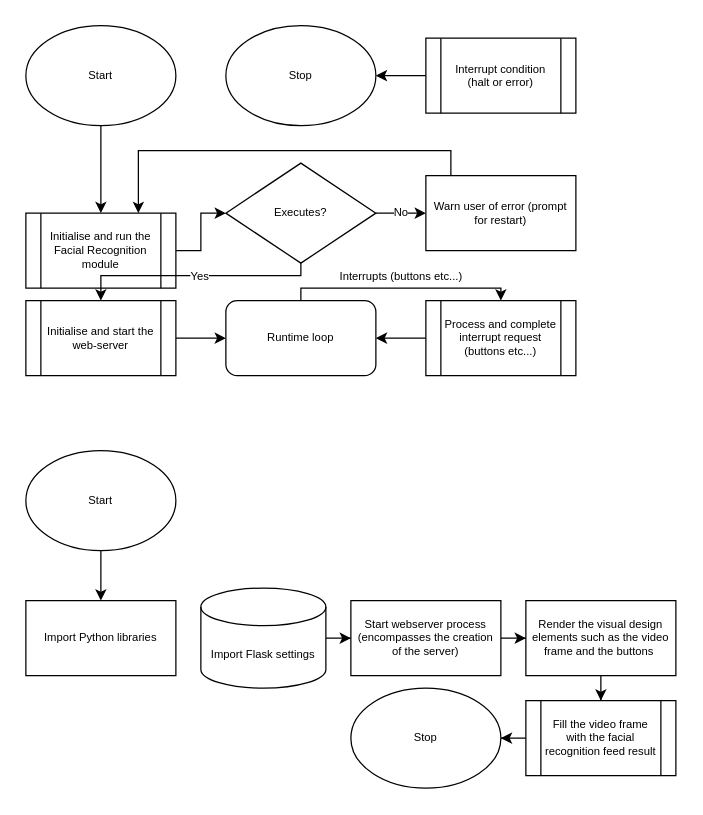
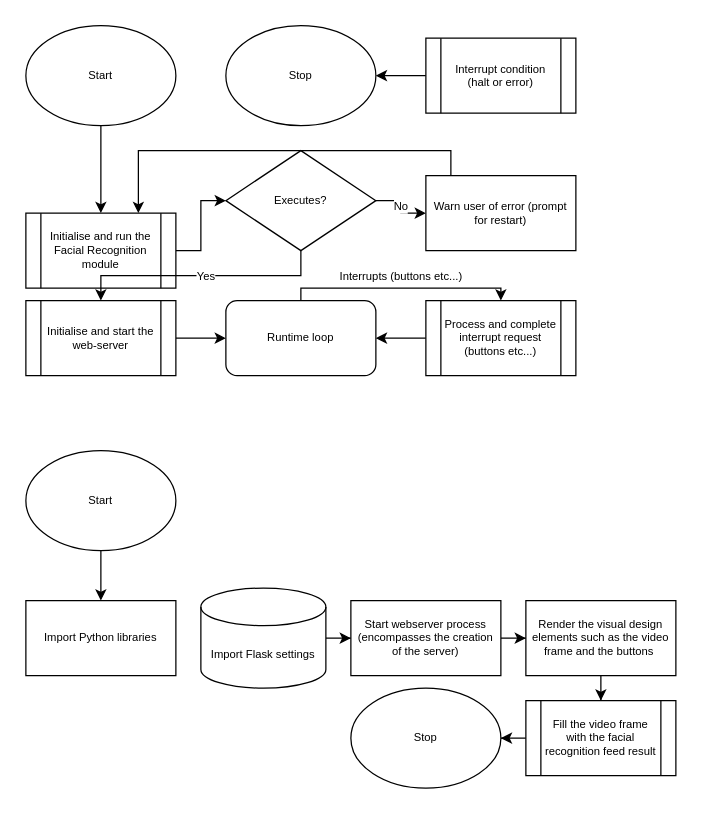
(301, 213) -> (301, 201)
